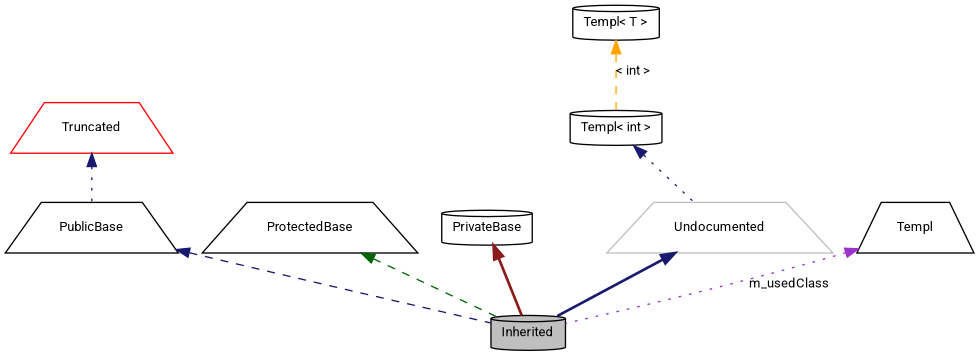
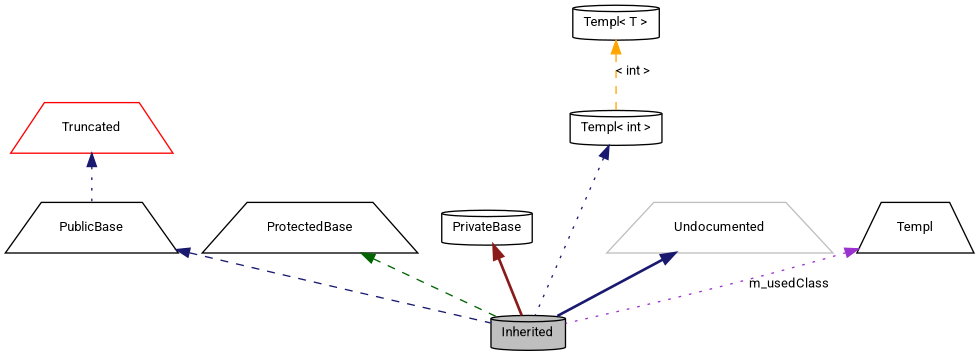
(669, 179) -> (569, 237)
